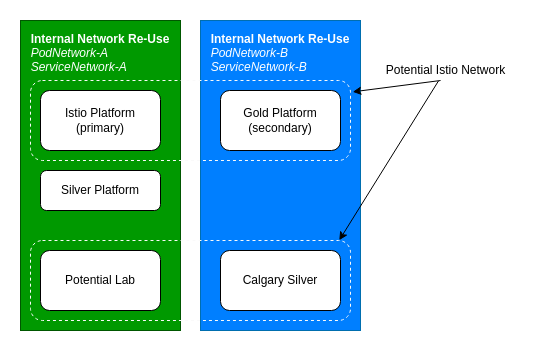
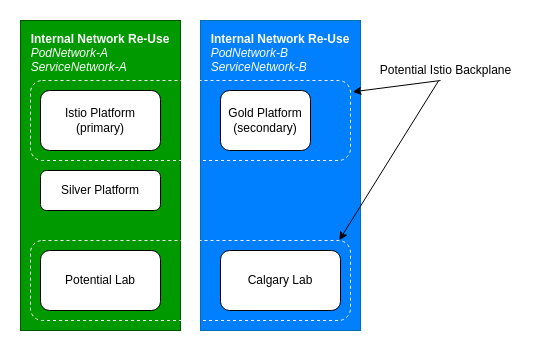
(446, 71) -> (446, 71)
(281, 121) -> (266, 121)
(281, 281) -> (281, 281)
